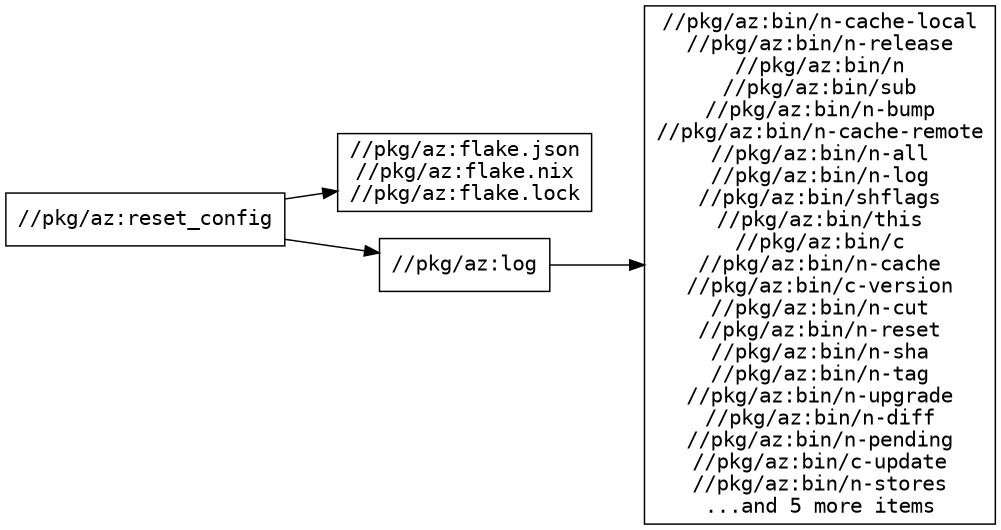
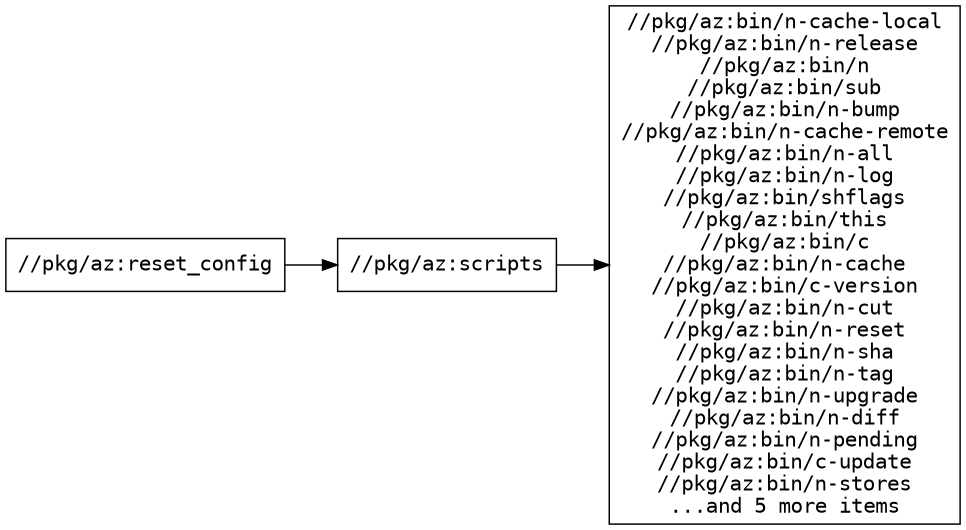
(465, 172) -> none
(465, 265) -> (447, 265)
